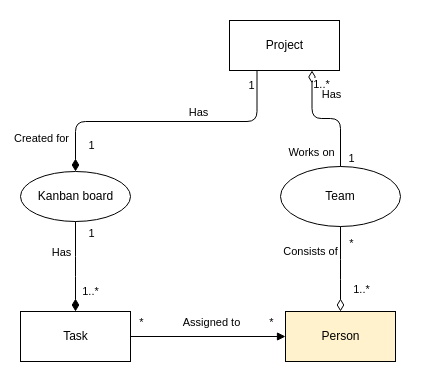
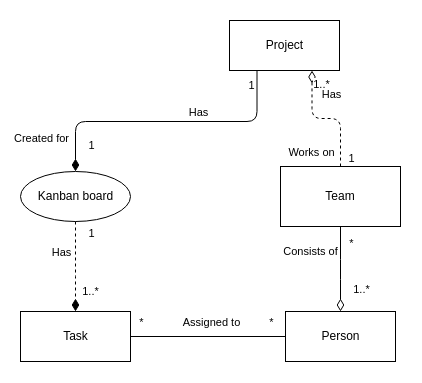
(334, 119) -> (334, 119)
(341, 197) -> (341, 197)
(76, 261) -> (76, 261)
(276, 337) -> (280, 337)
(341, 337) -> (341, 337)
